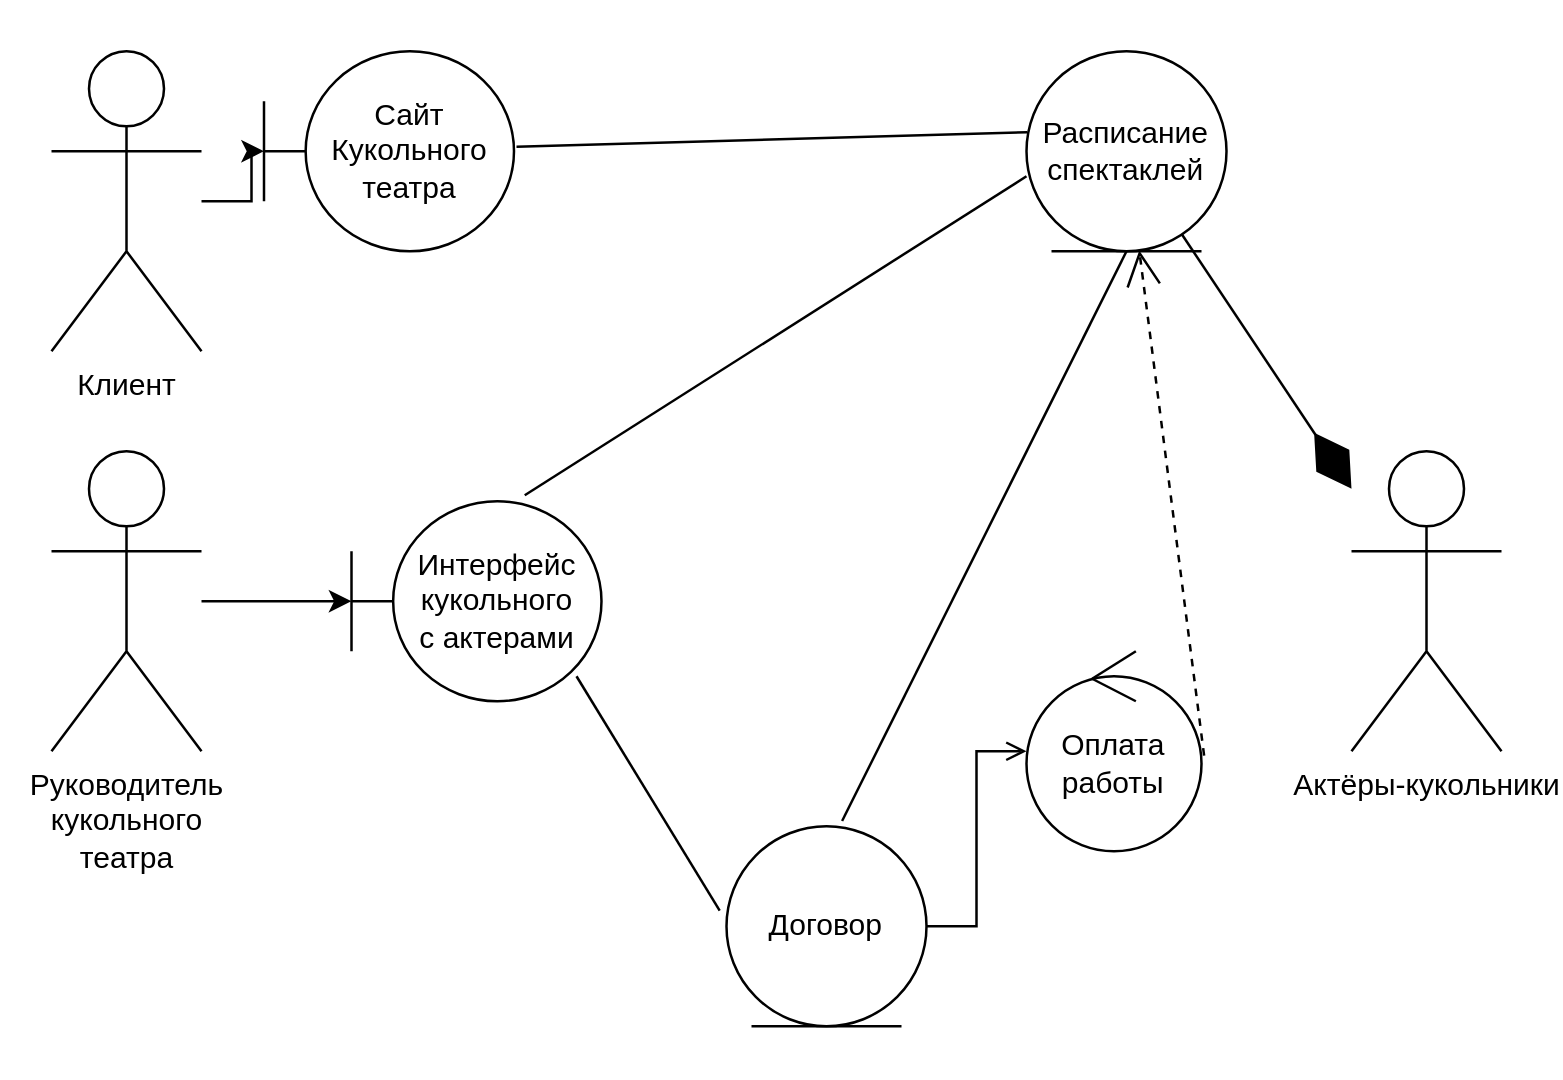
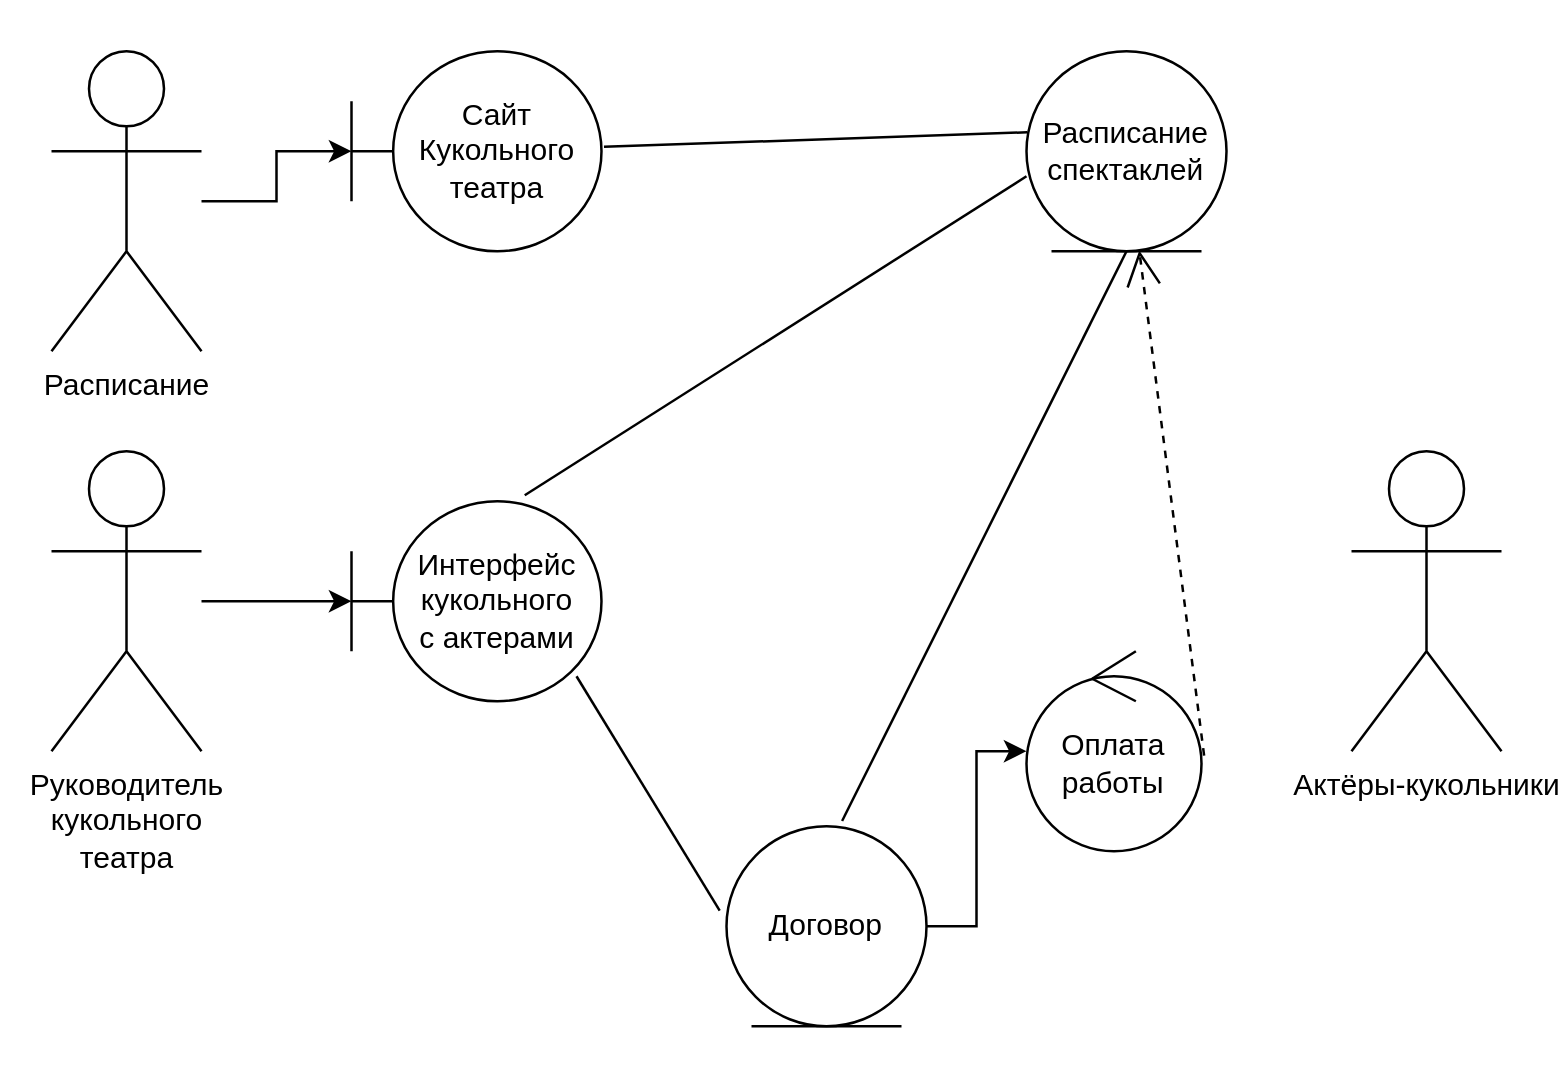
(389, 151) -> (476, 151)
(1256, 345) -> none
(128, 387) -> (128, 387)
(1012, 751) -> (1008, 751)
